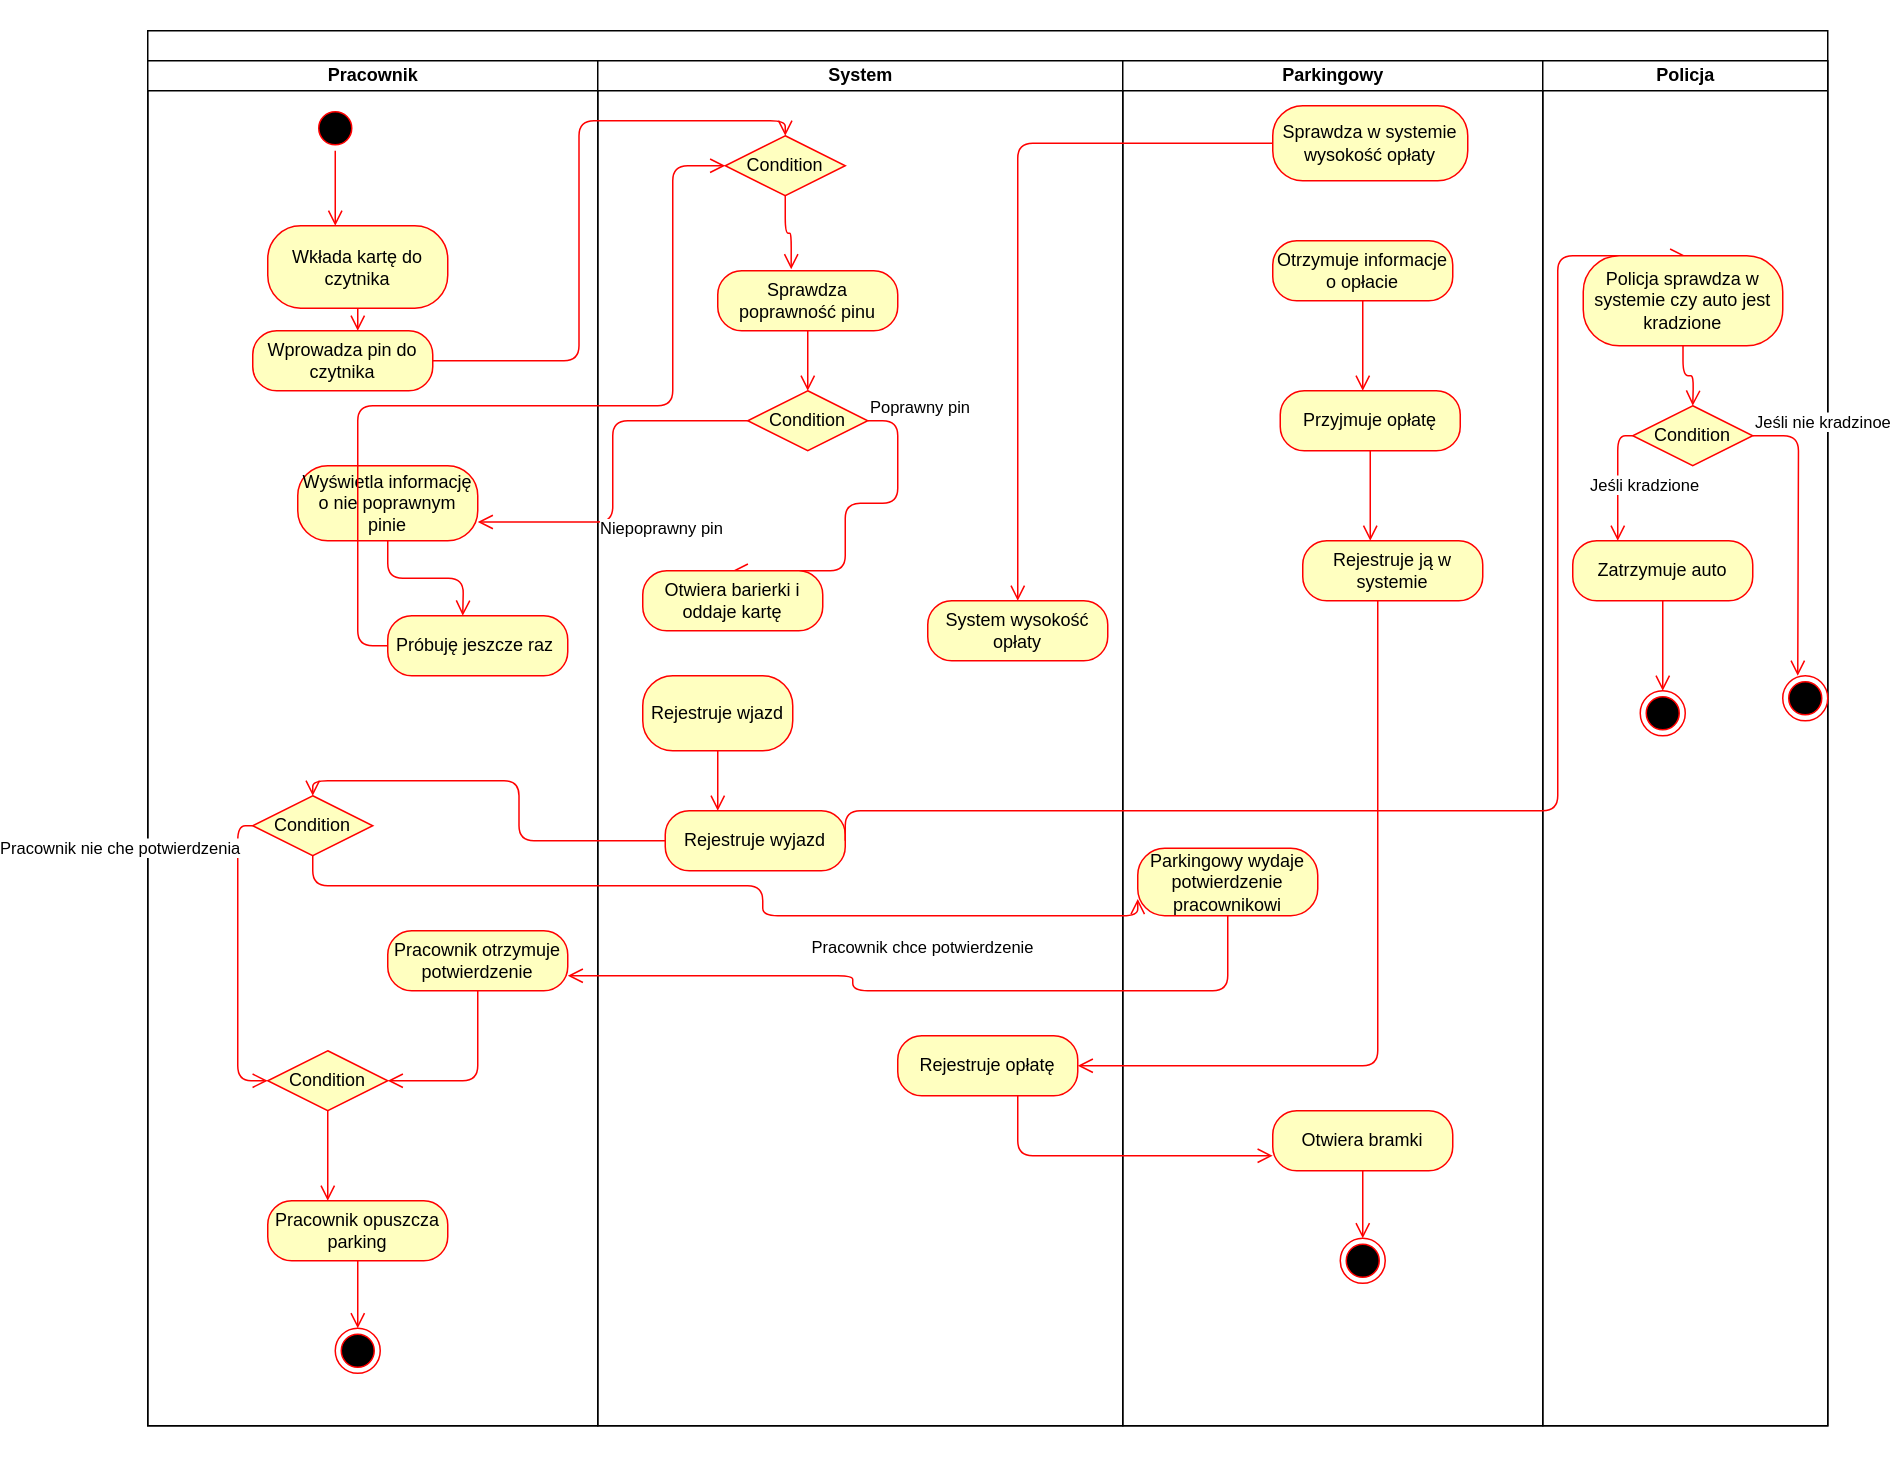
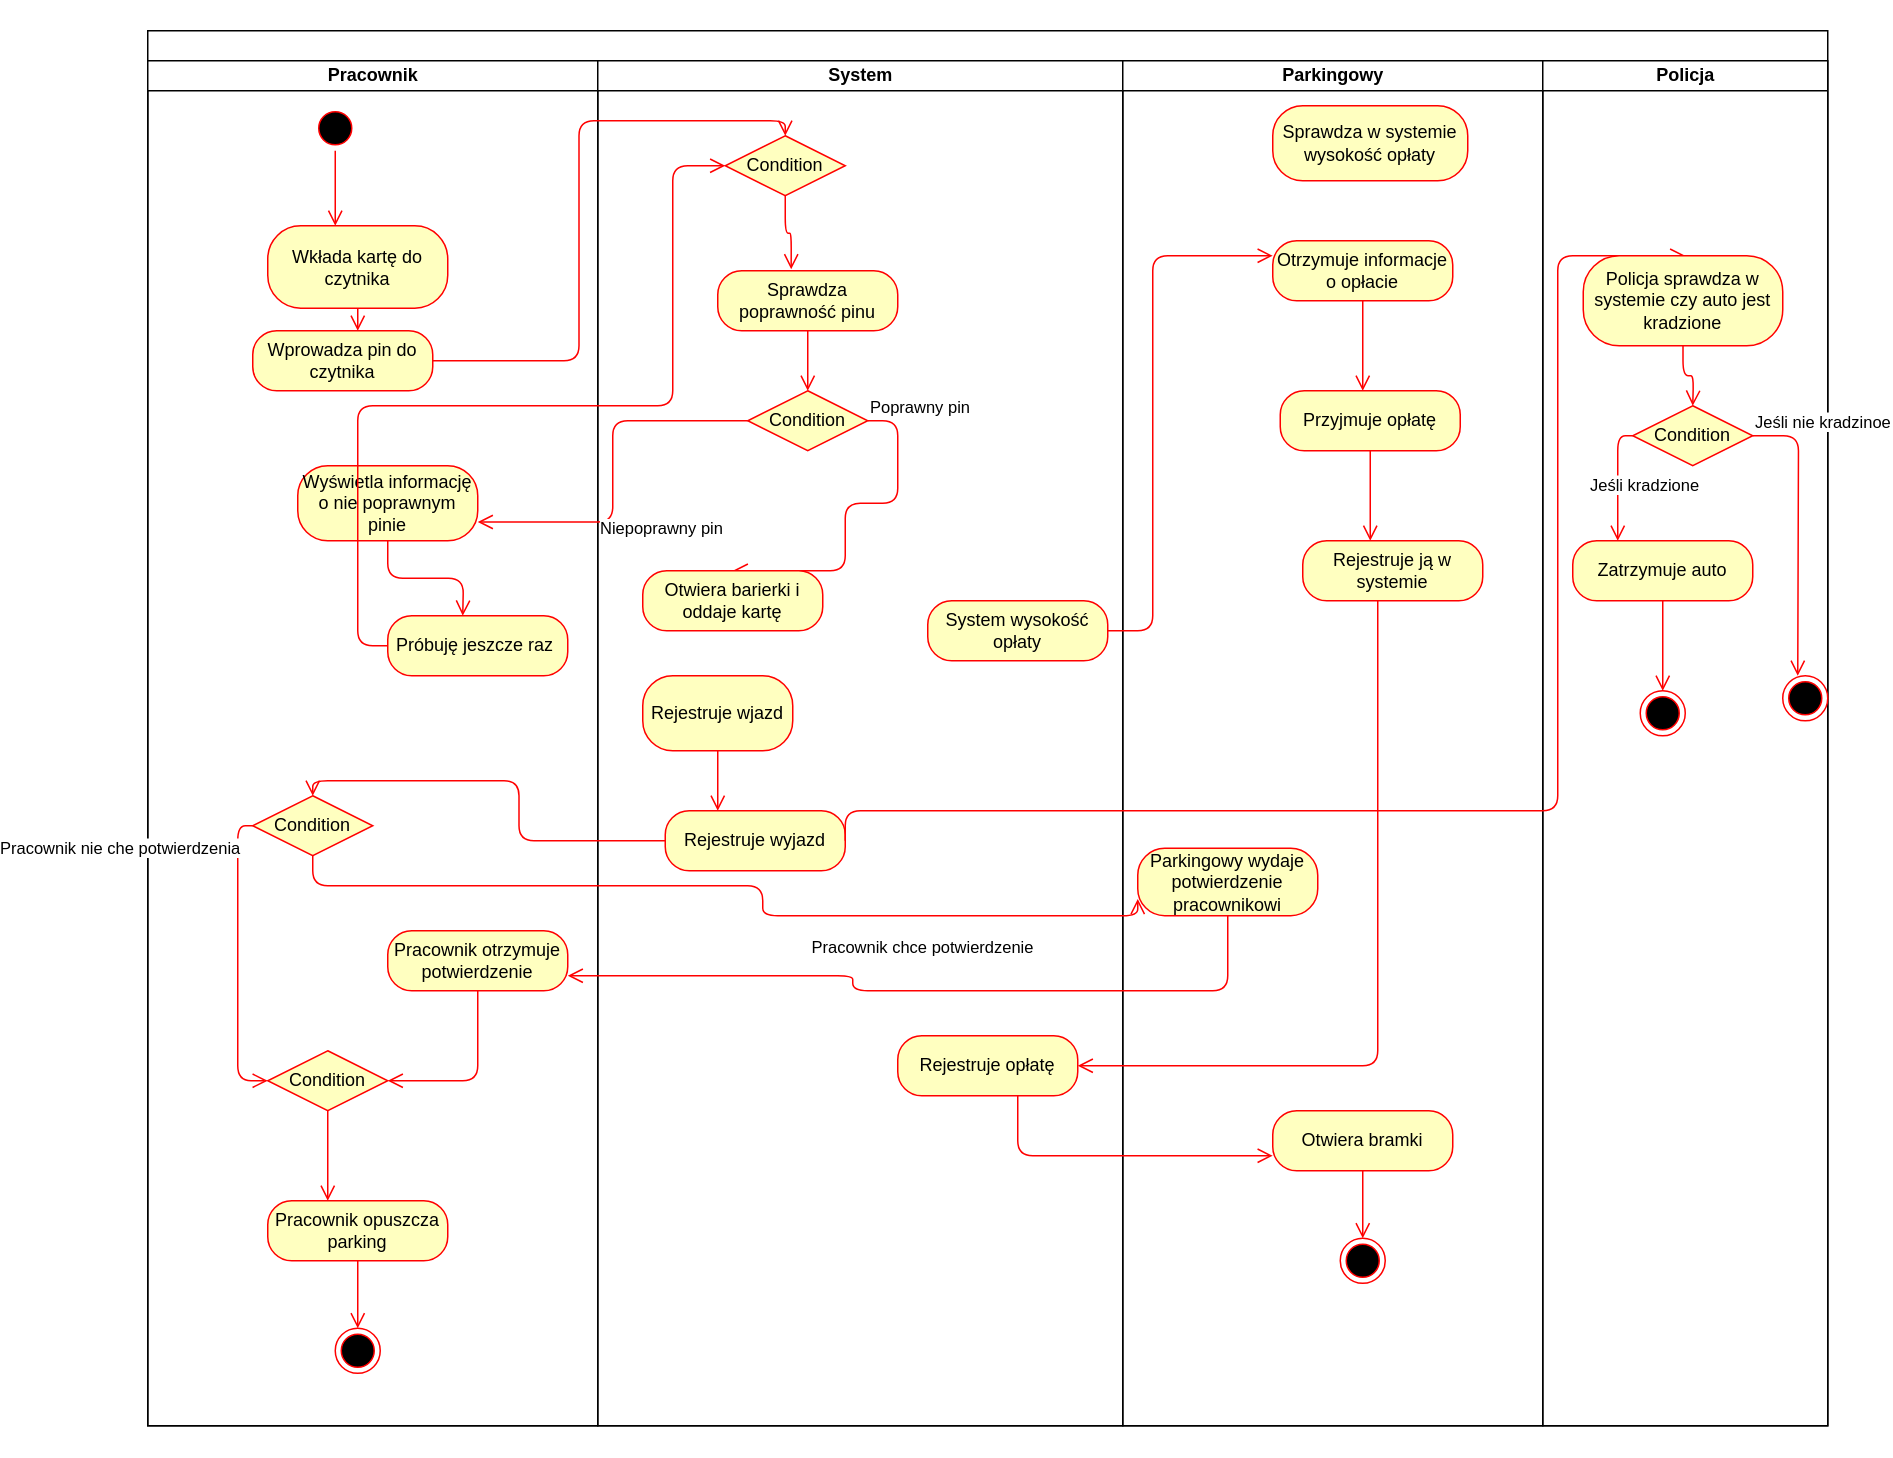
(1018, 247) -> none
none -> (1153, 408)
